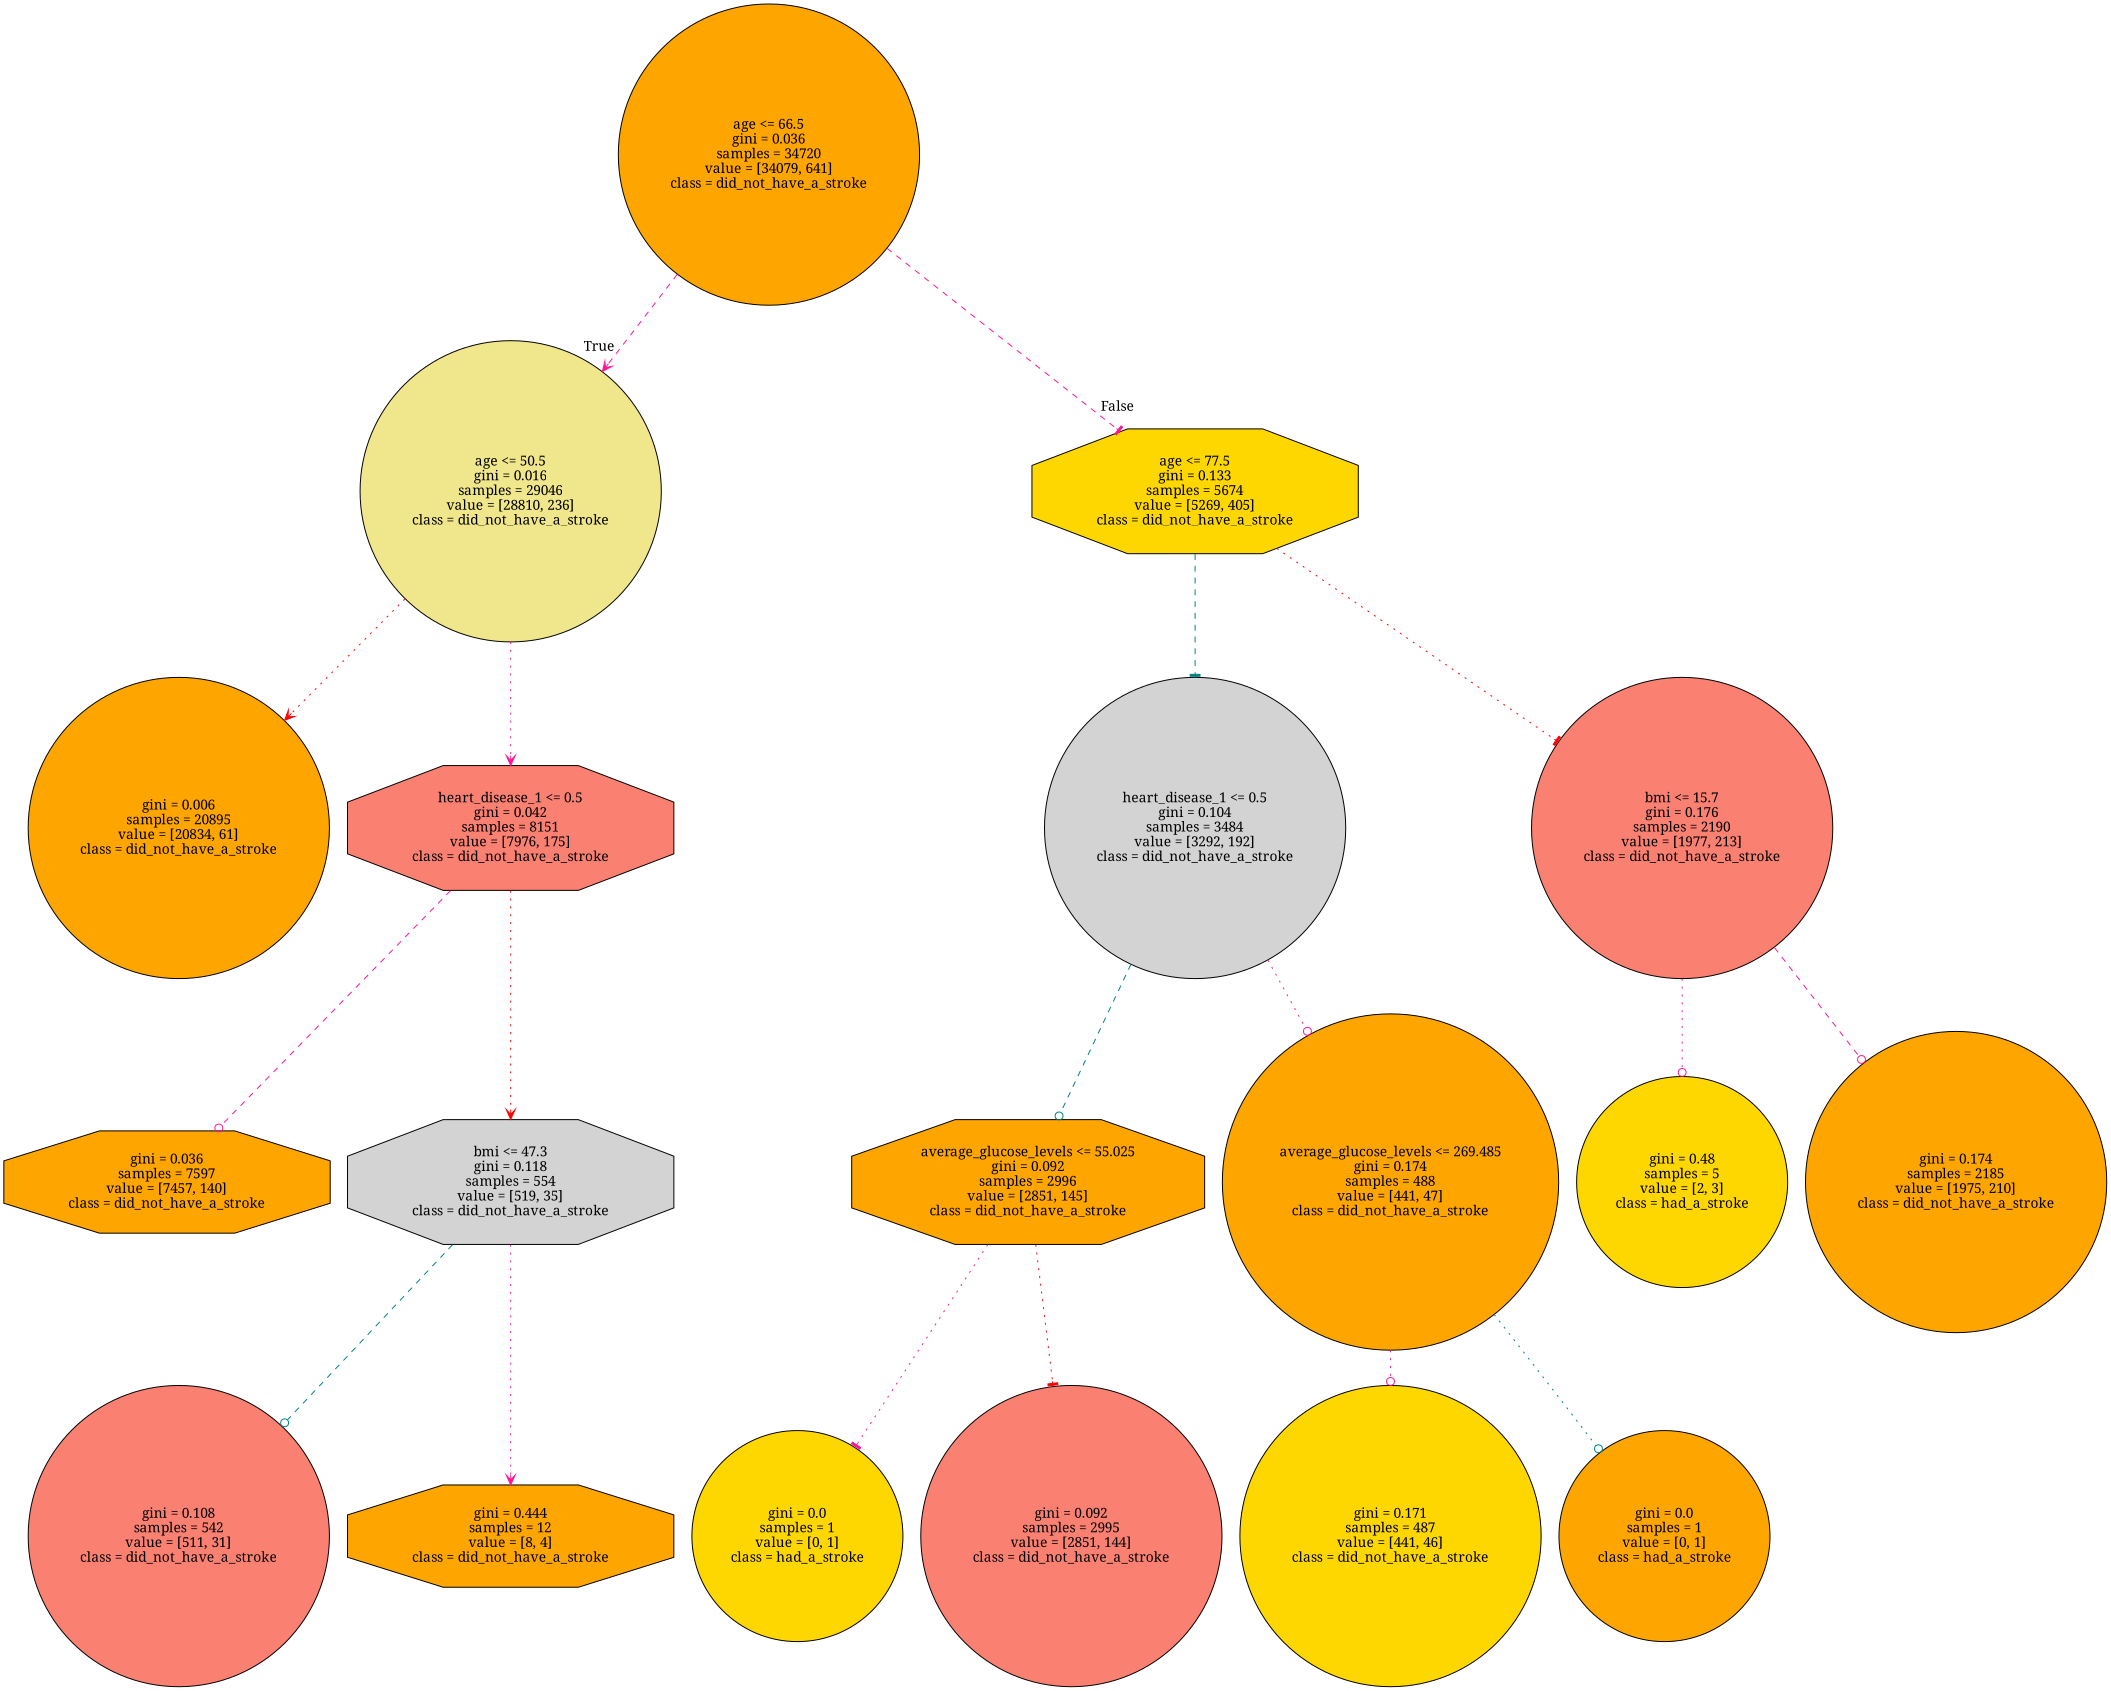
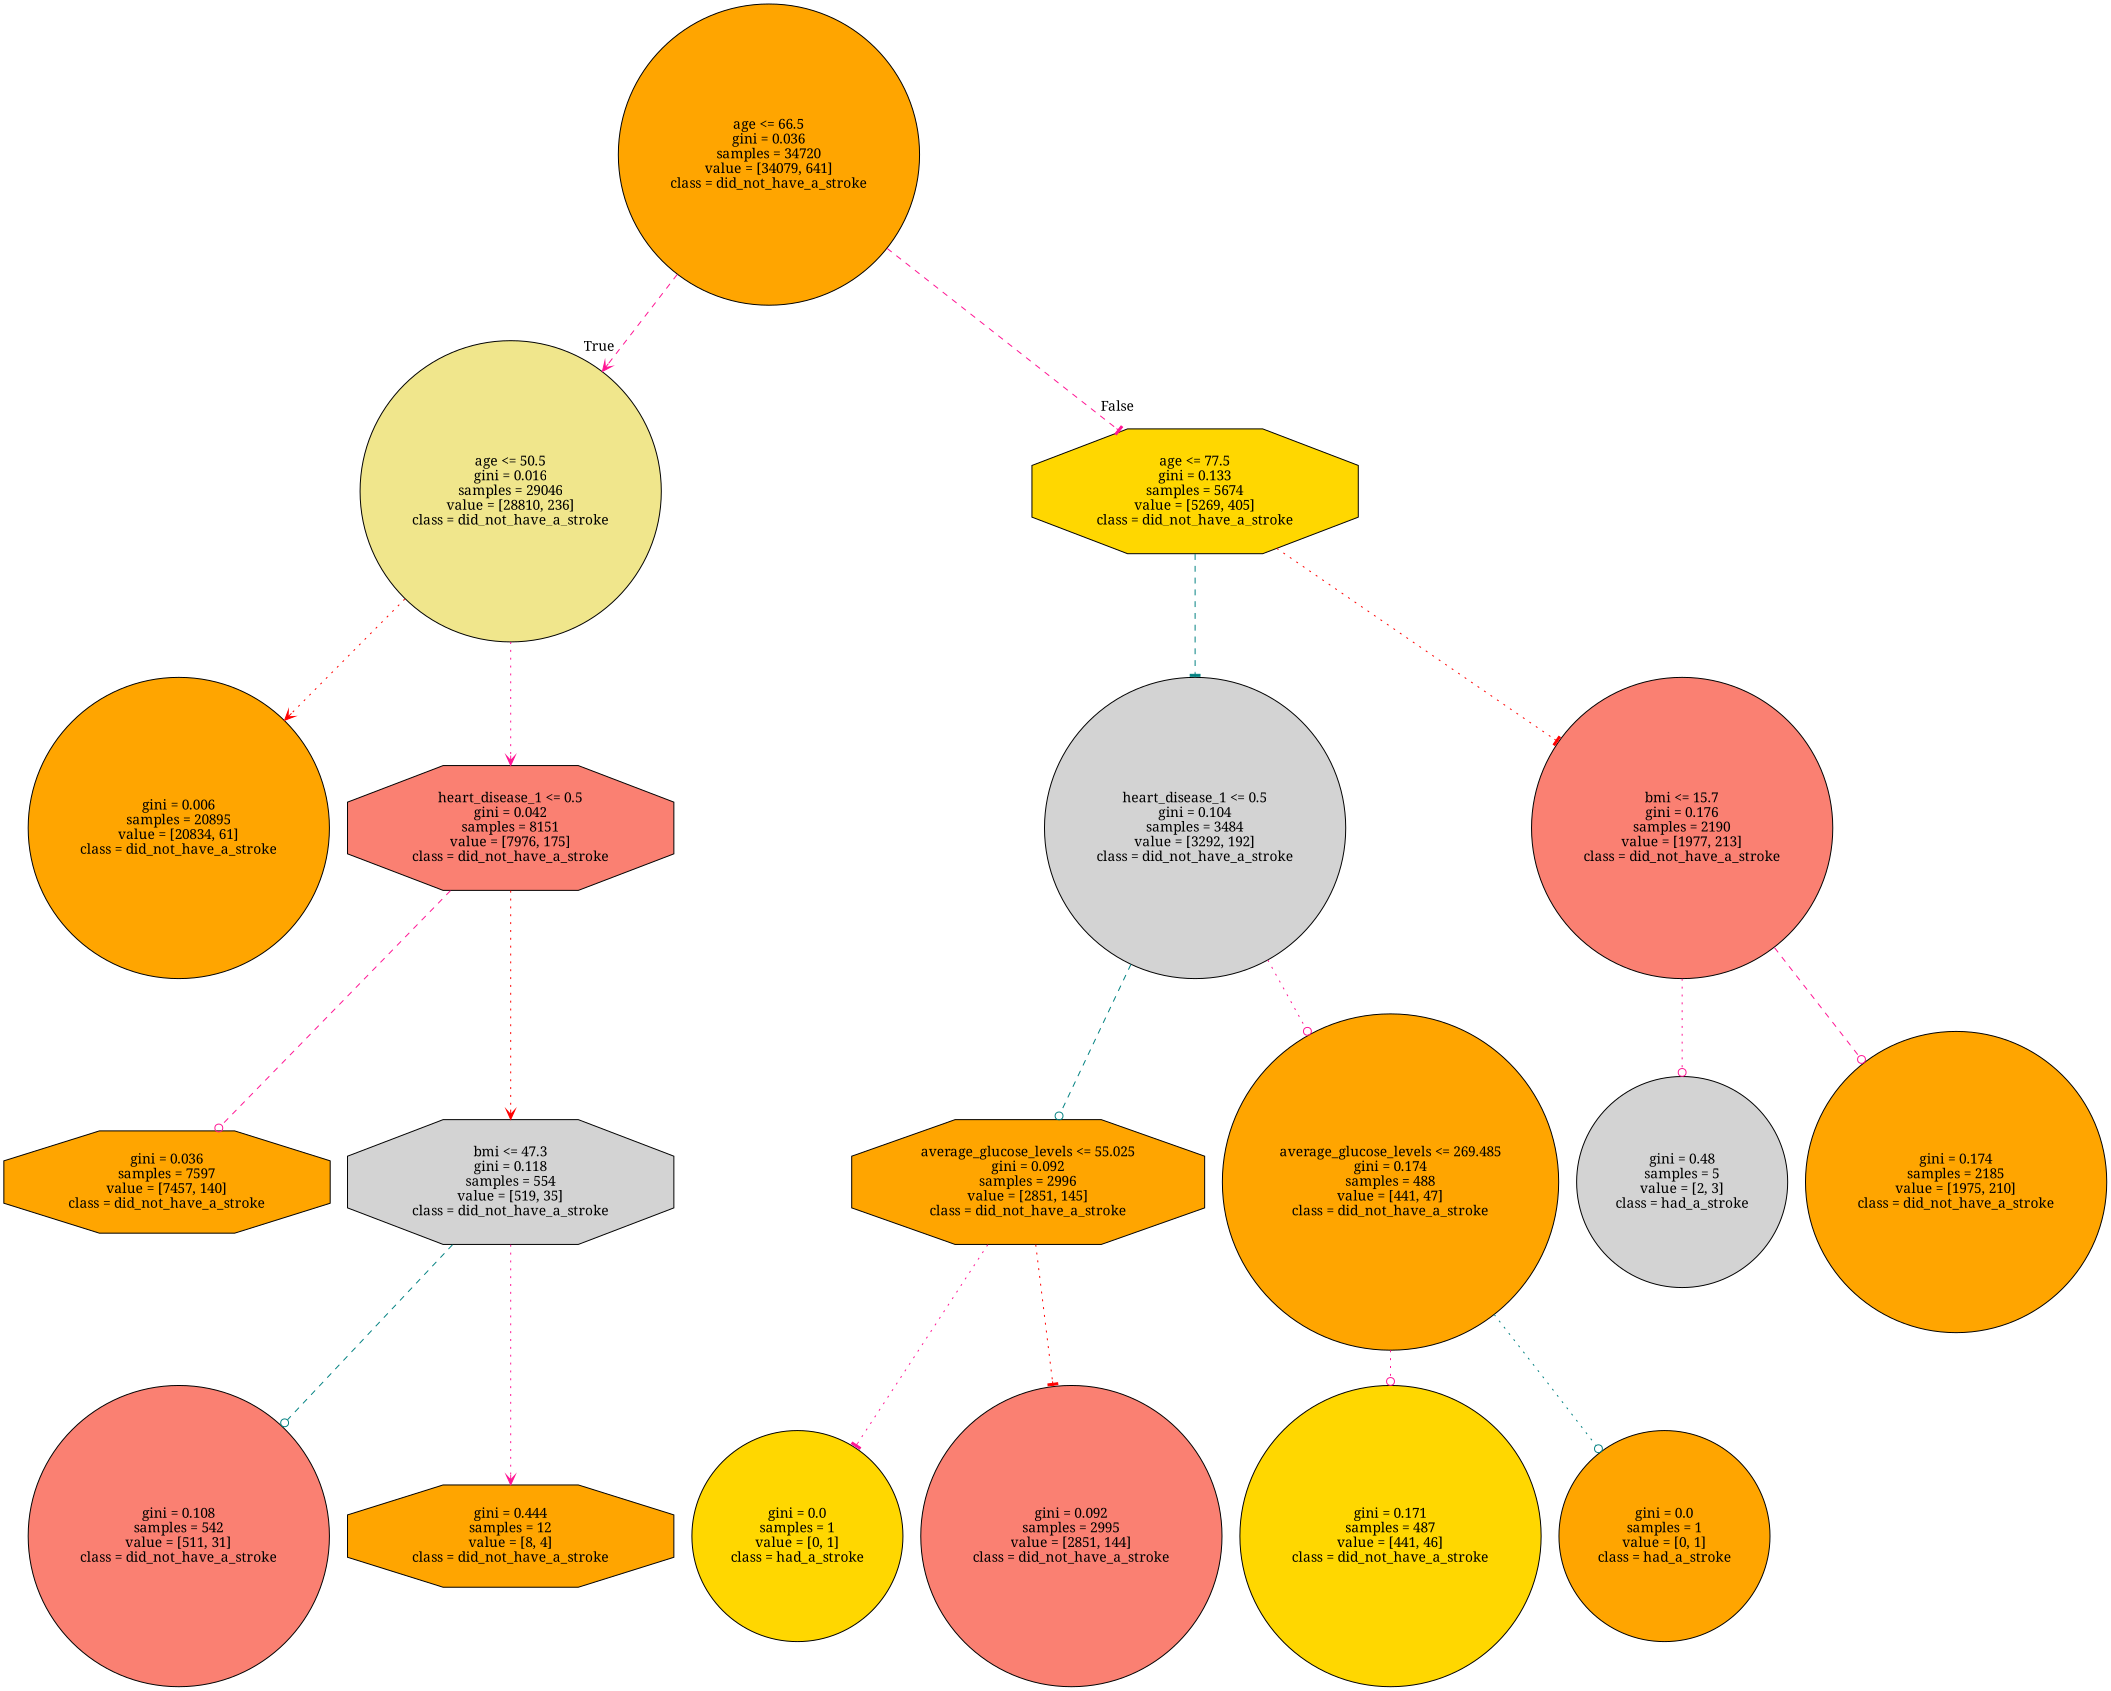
(1682, 1182) -> (1682, 1182)
